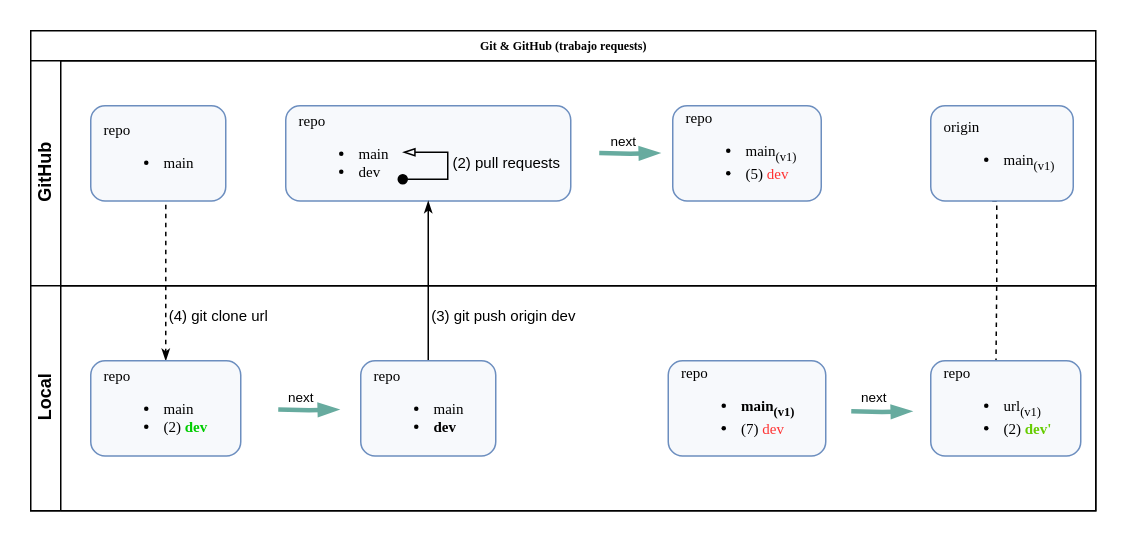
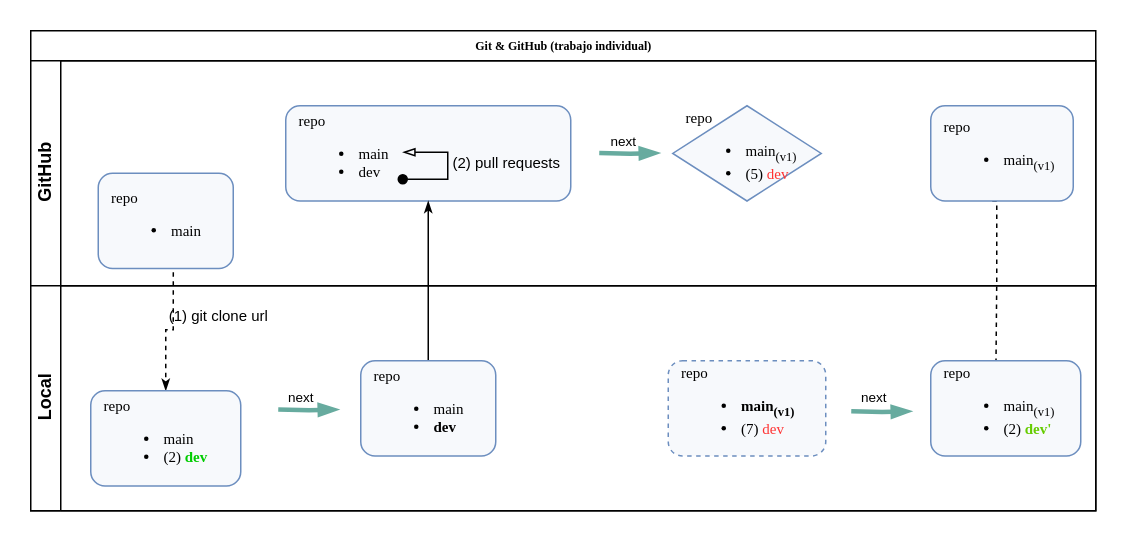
(564, 46) -> (564, 46)
(158, 153) -> (166, 221)
(747, 153) -> (747, 153)
(976, 154) -> (976, 154)
(219, 316) -> (219, 316)
(503, 316) -> none
(166, 408) -> (166, 438)
(747, 408) -> (747, 408)
(976, 409) -> (976, 409)
